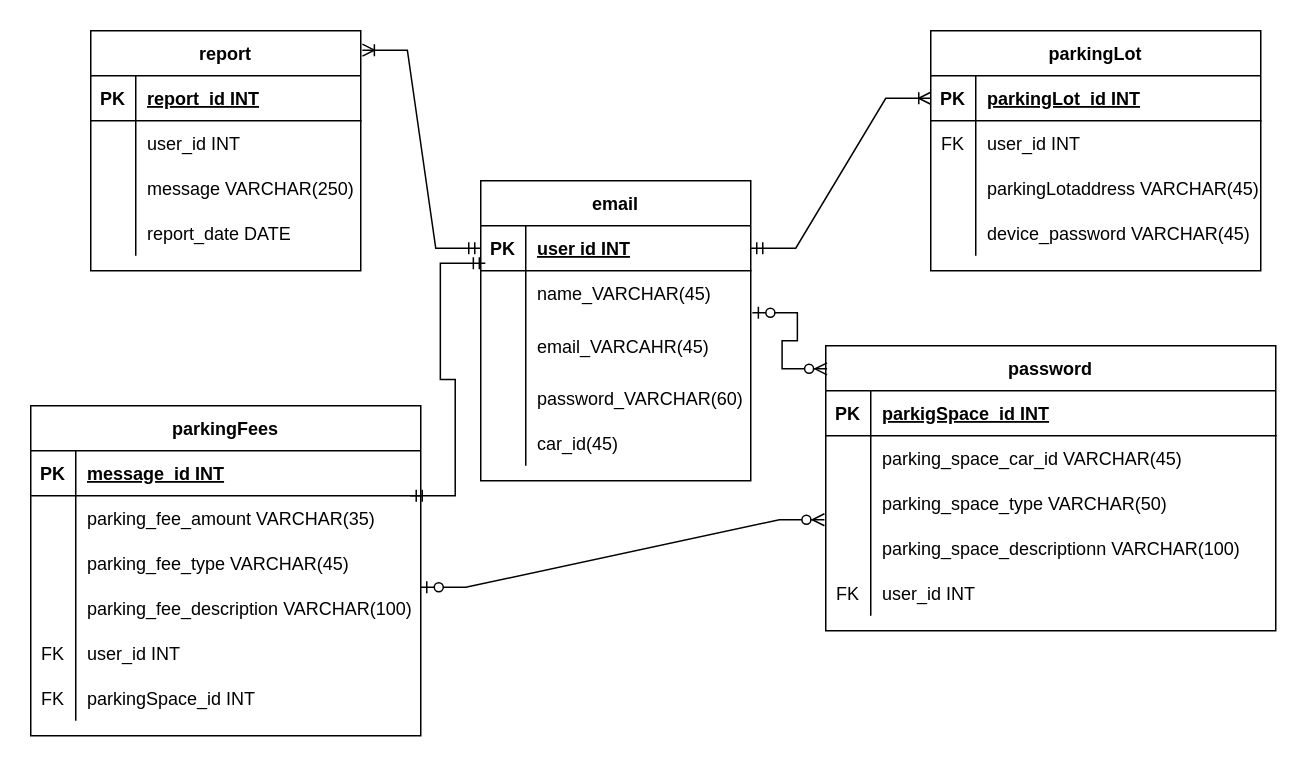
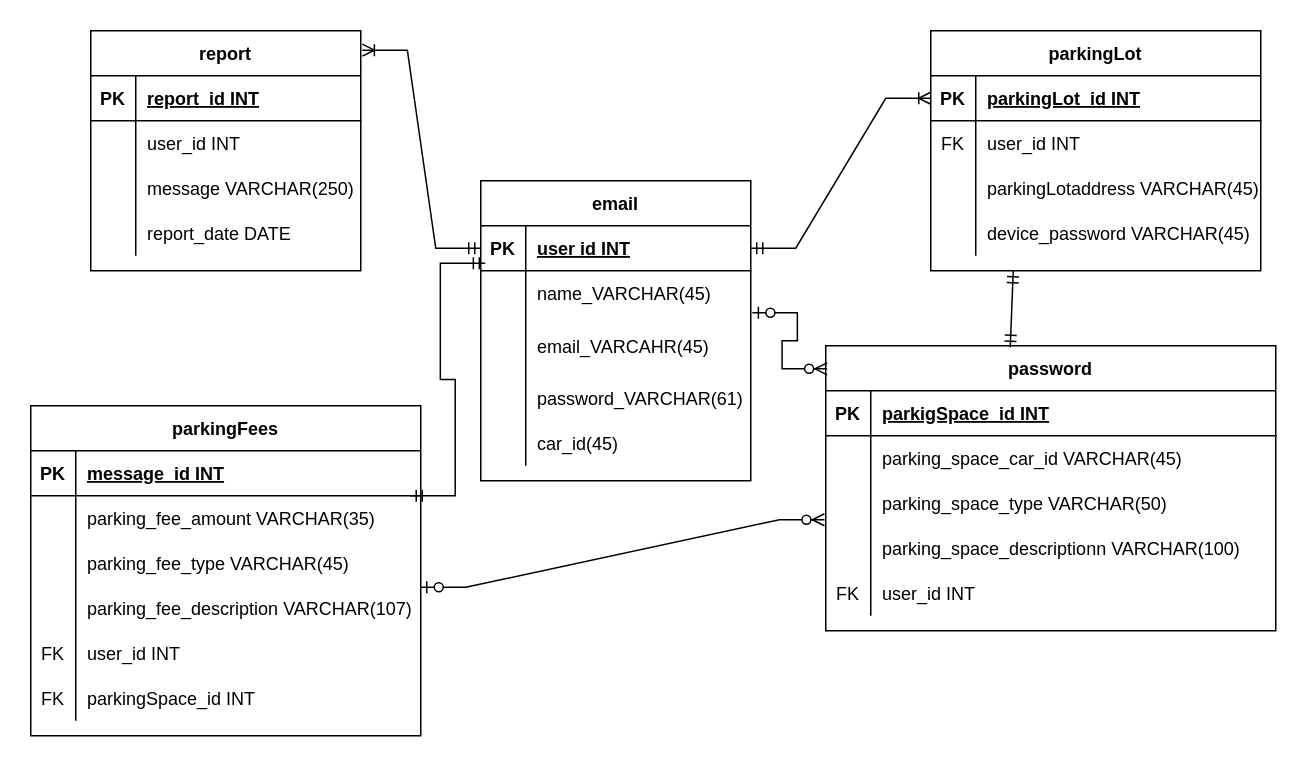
none -> (1012, 310)
(638, 399) -> (638, 399)
(259, 609) -> (259, 609)
